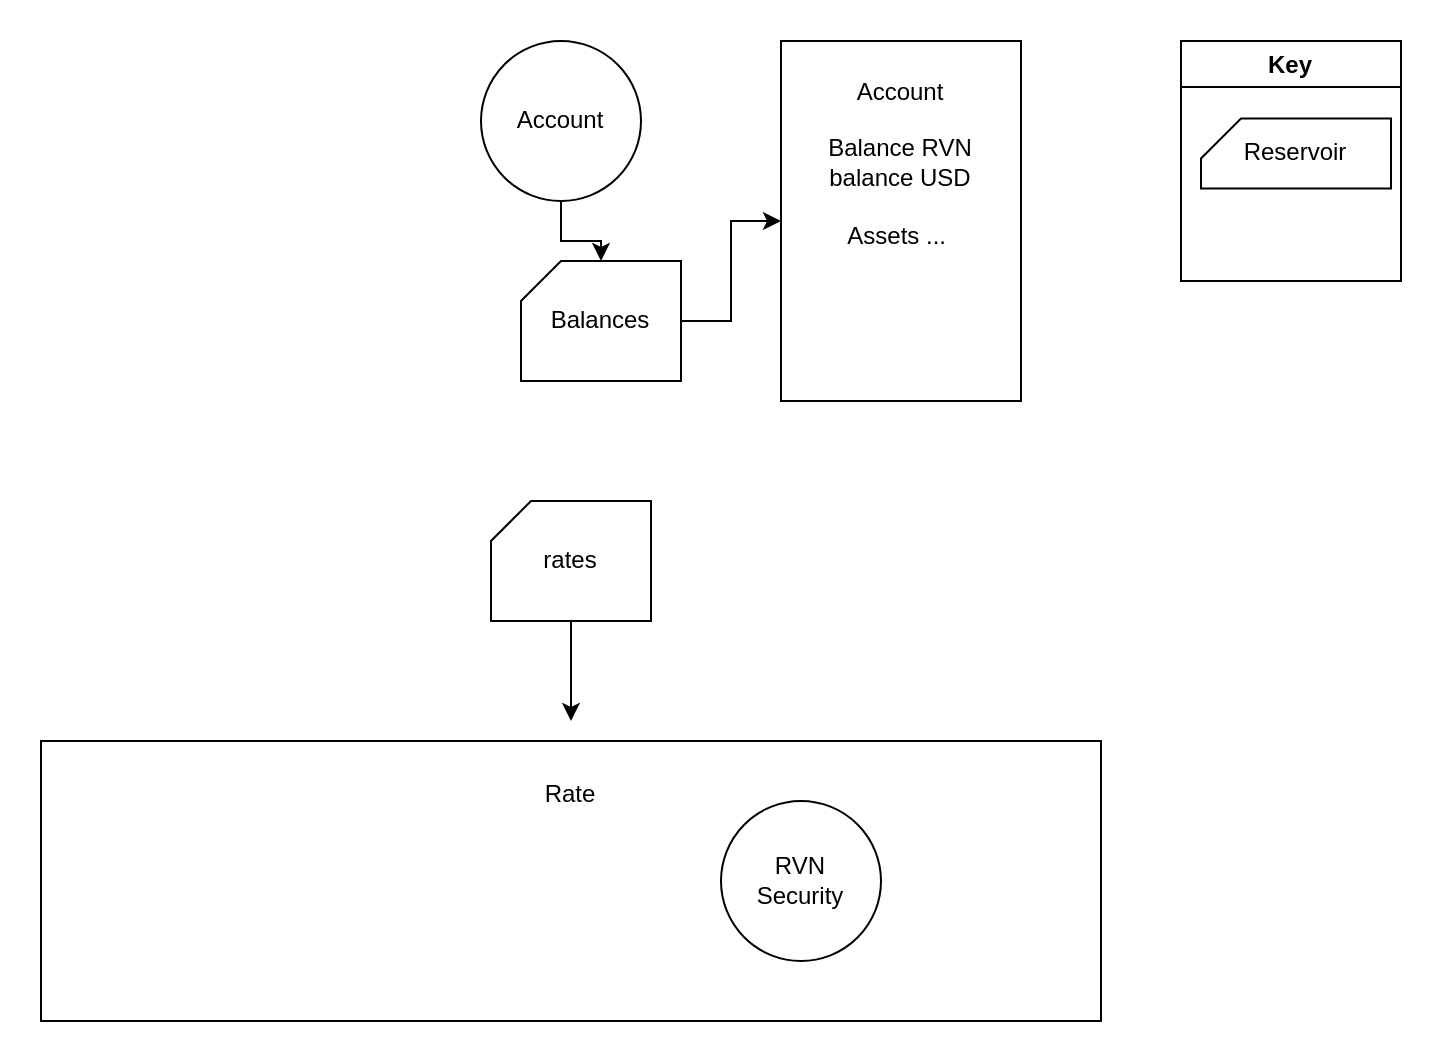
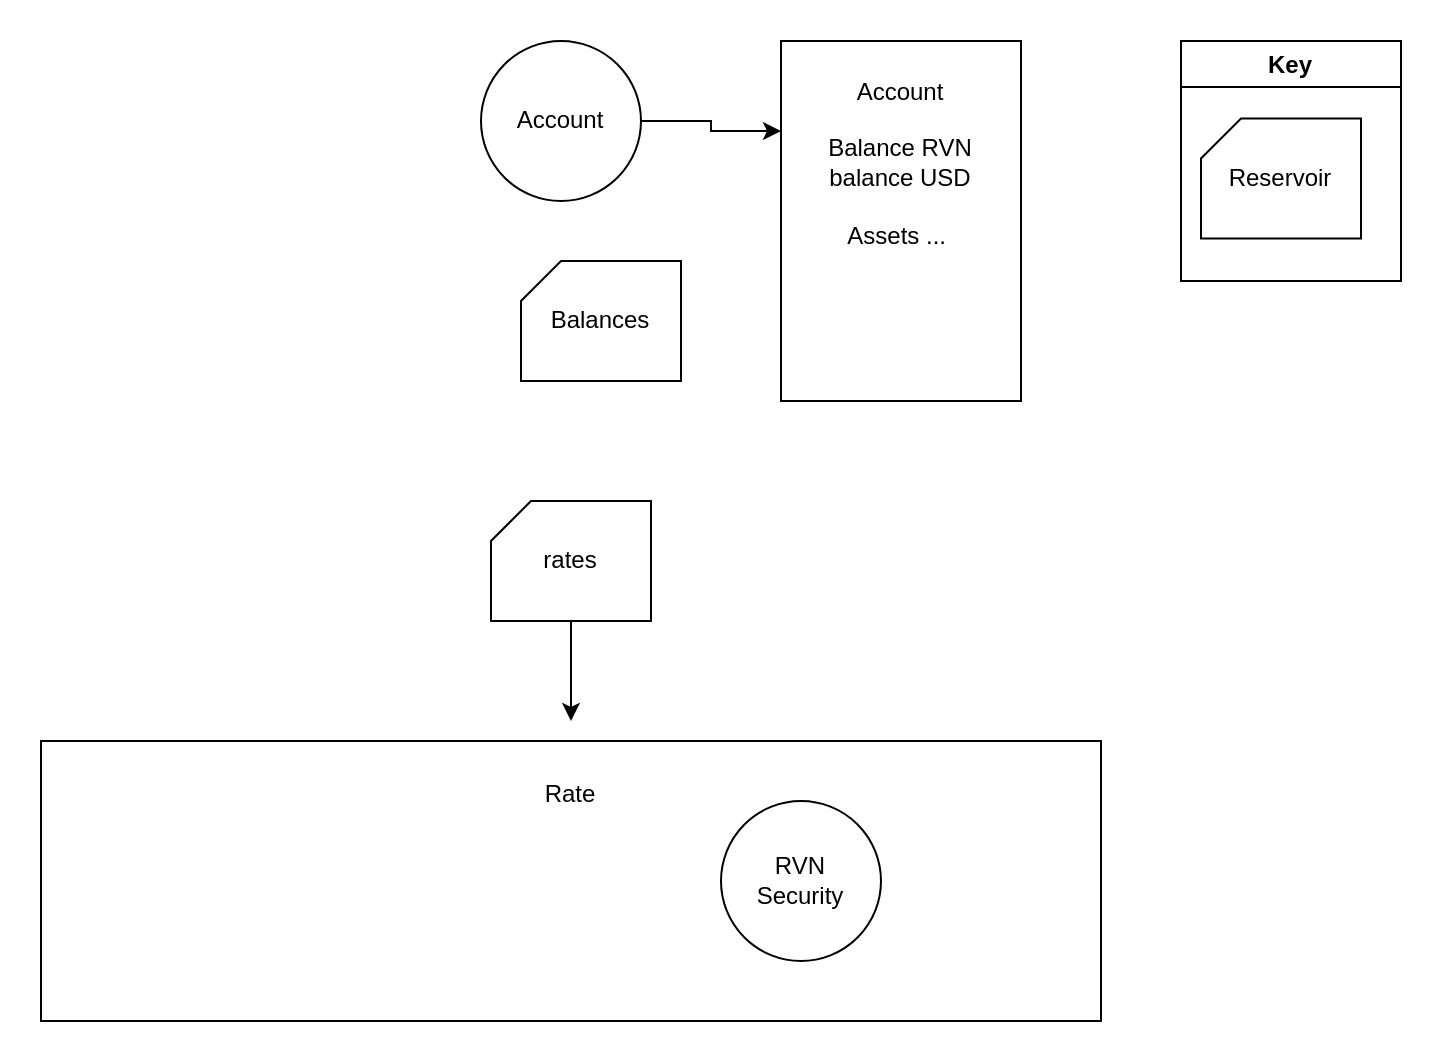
(1296, 154) -> (1281, 179)
(564, 241) -> (709, 121)
(731, 278) -> none
